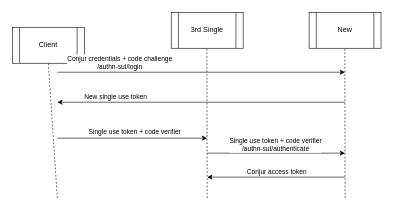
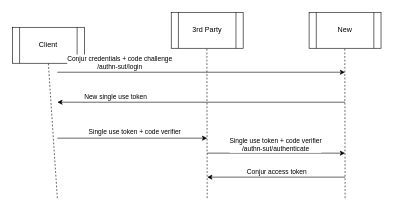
(207, 30) -> (207, 30)
